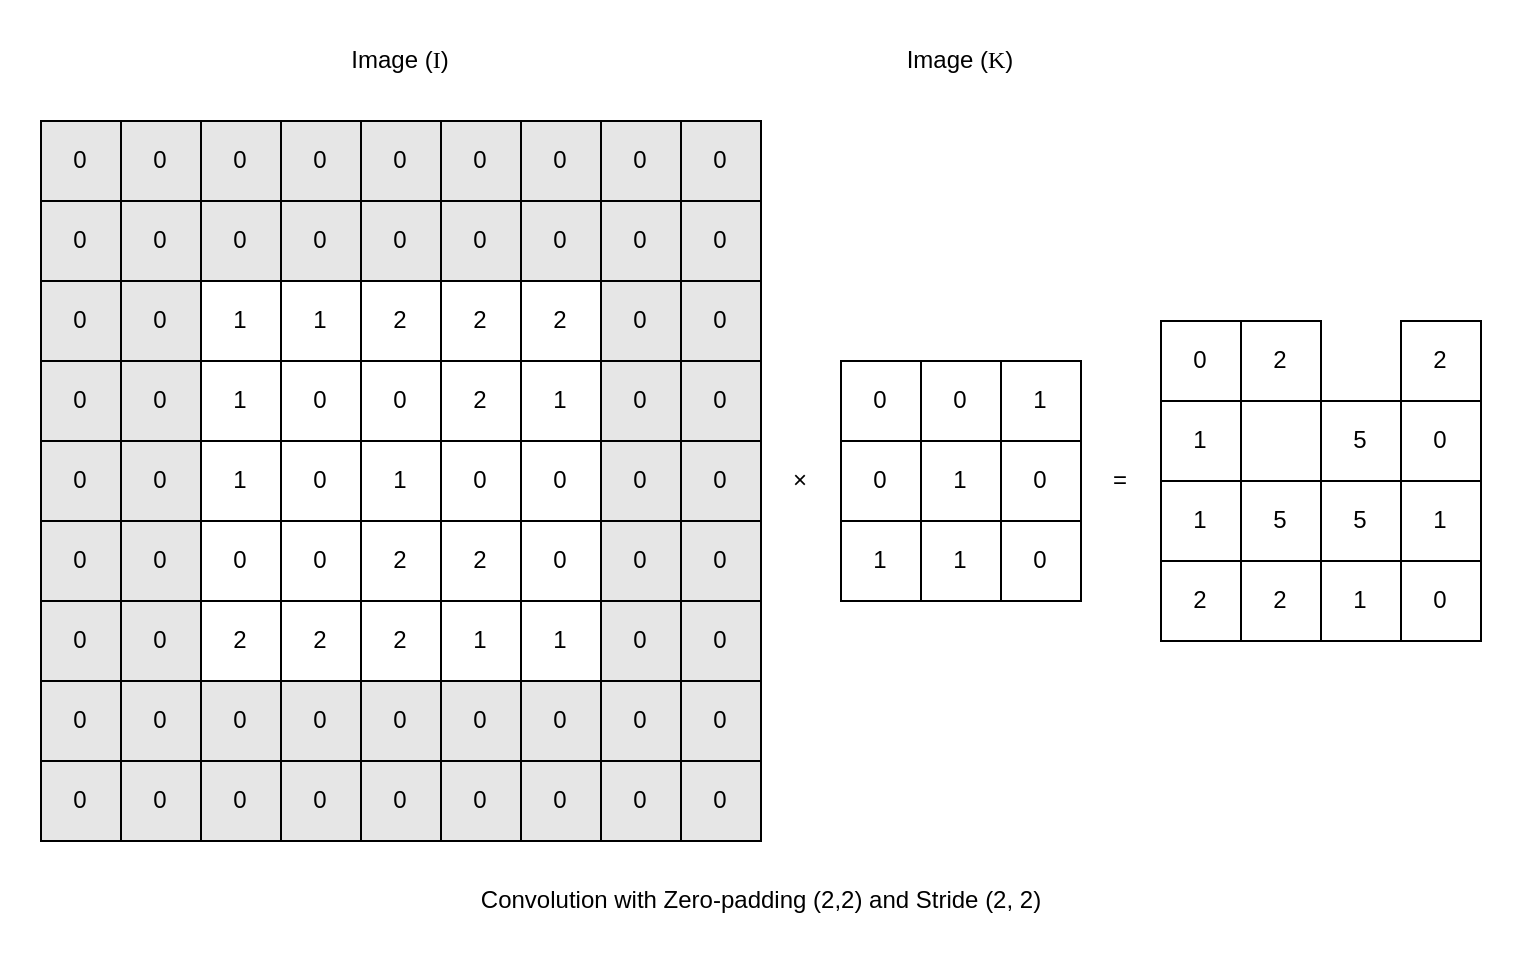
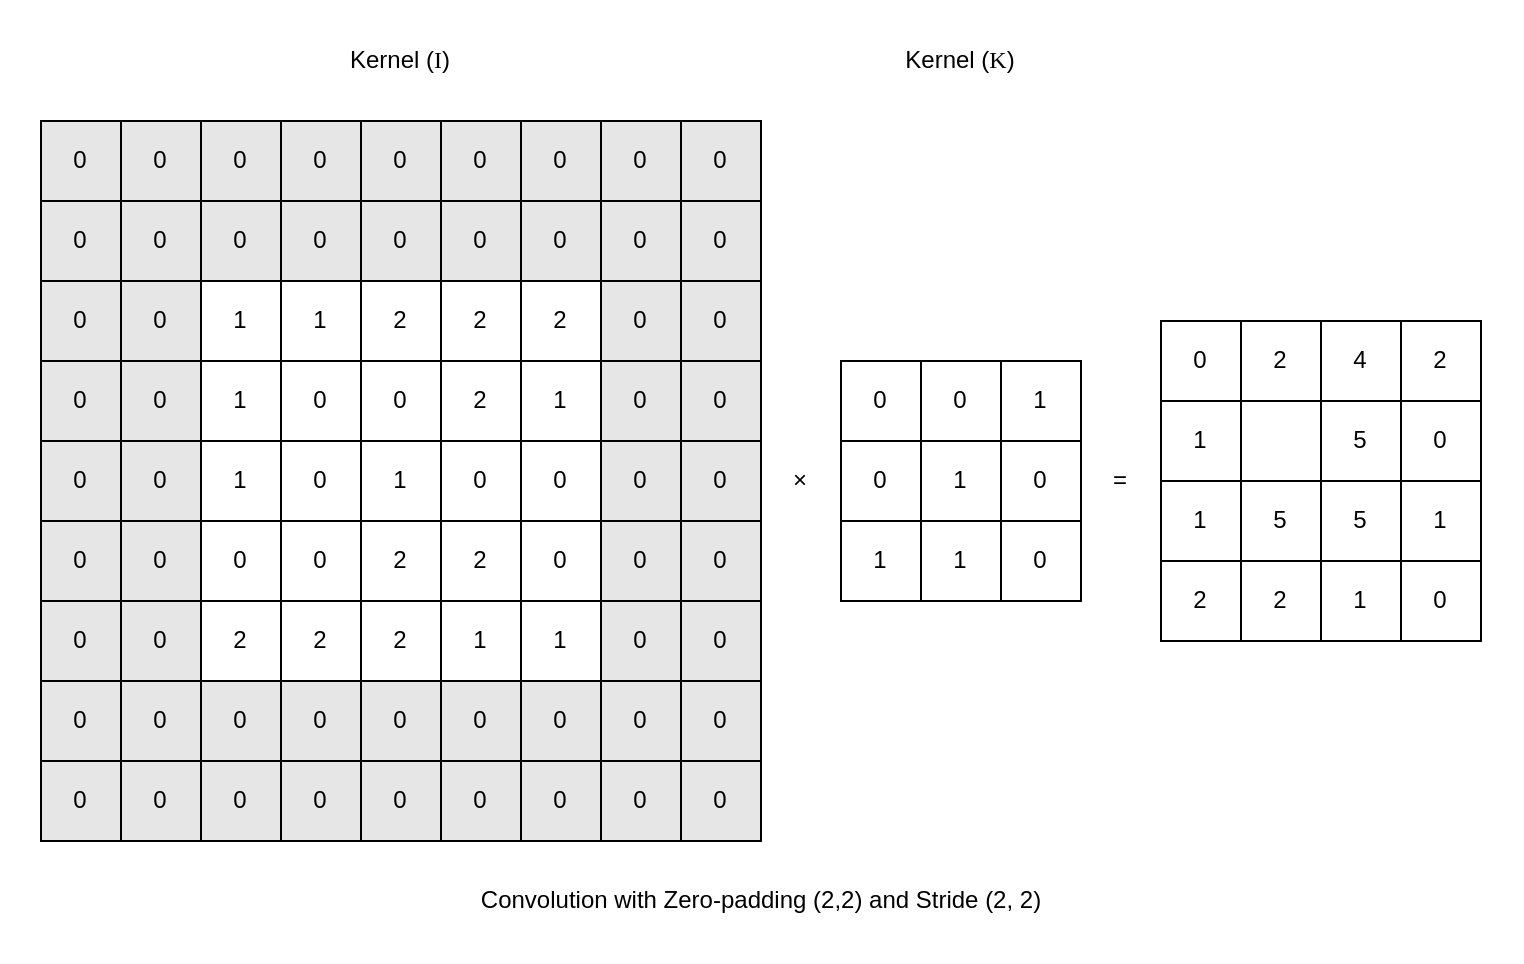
(401, 61) -> (401, 61)
(961, 61) -> (961, 61)
none -> (1361, 361)
